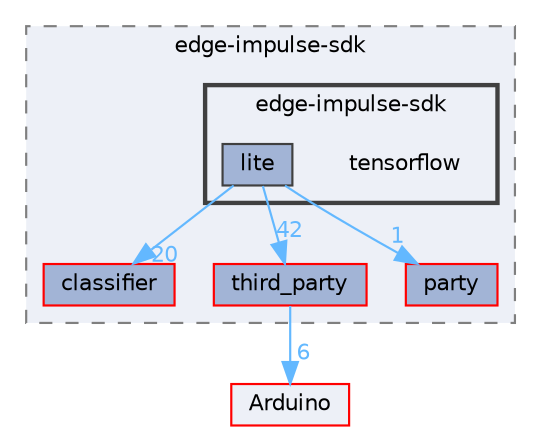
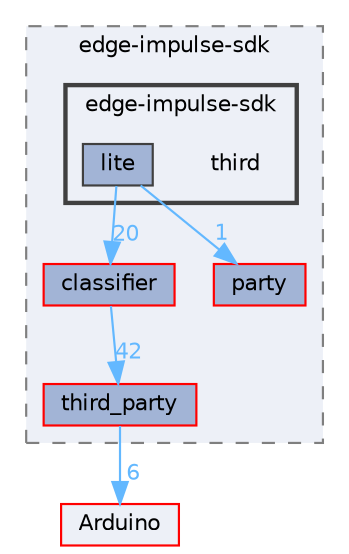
(406, 165) -> (236, 165)
(272, 217) -> (114, 334)
